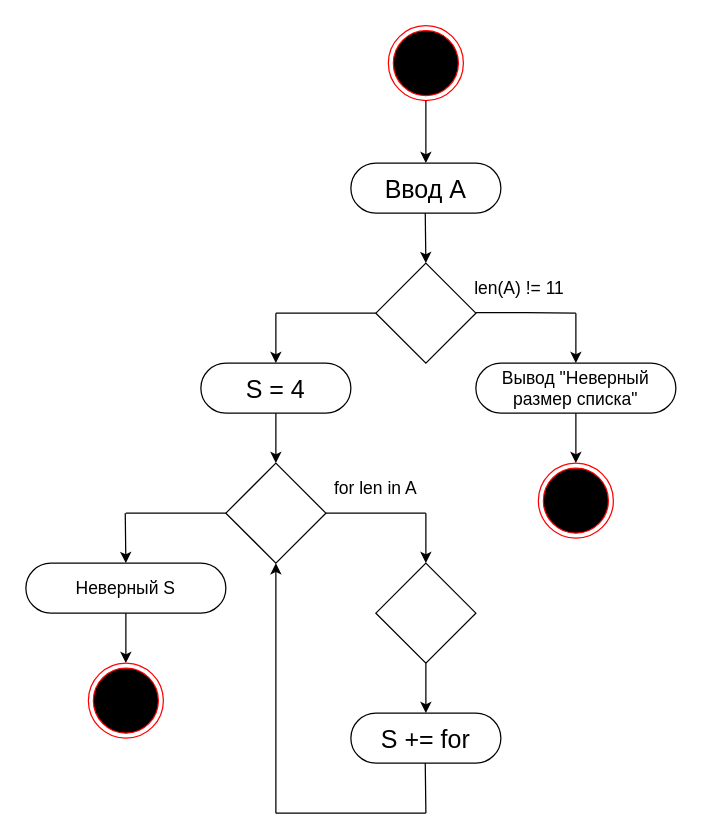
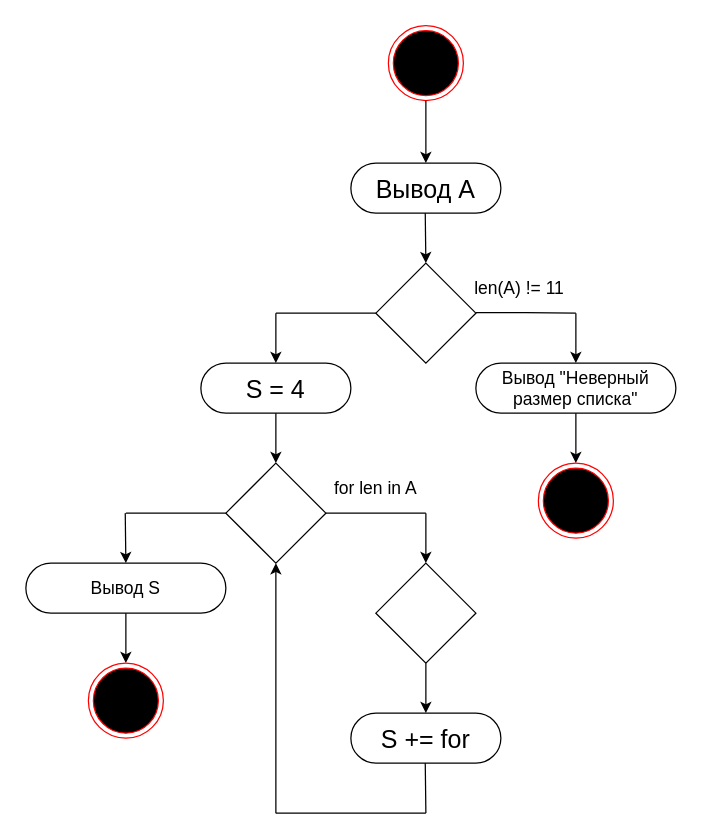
(426, 188) -> (426, 188)
(126, 588) -> (126, 588)
